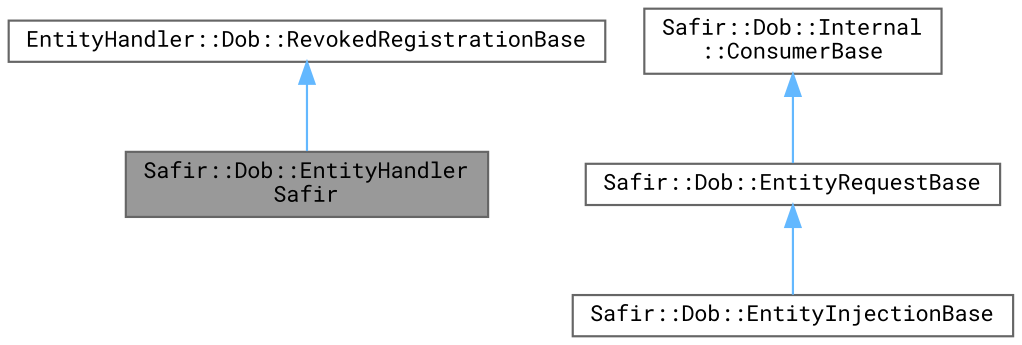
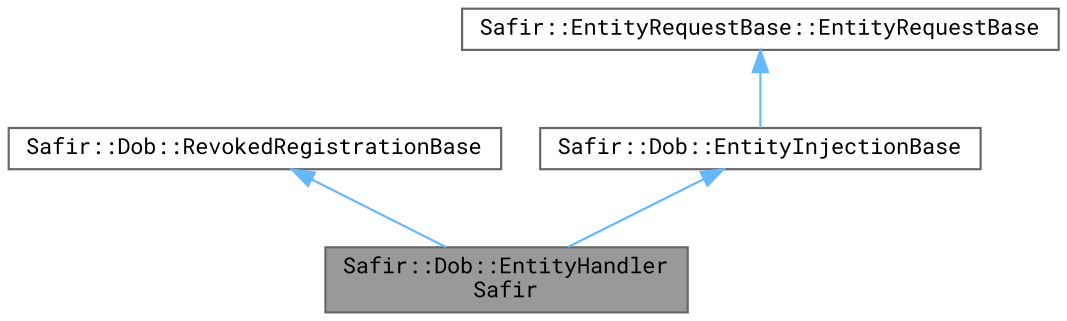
(307, 41) -> (255, 149)
(793, 41) -> none
(793, 184) -> (760, 29)
none -> (636, 213)
